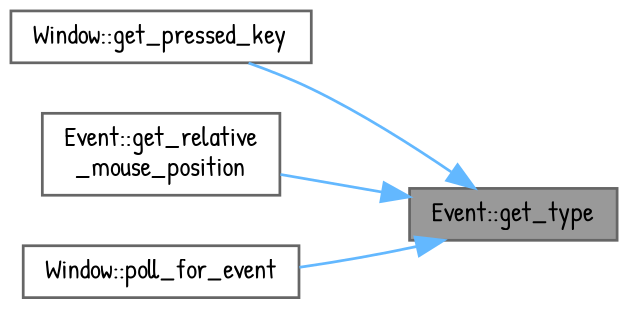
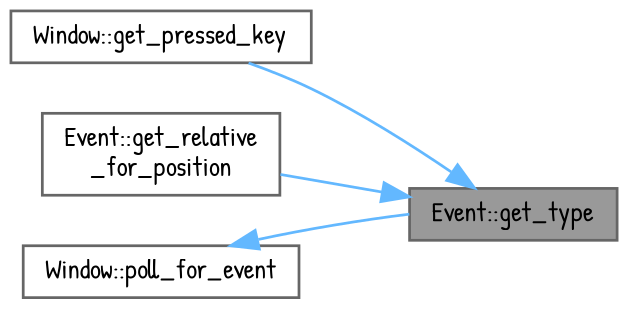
(161, 154) -> (161, 154)
(358, 258) -> (334, 225)
